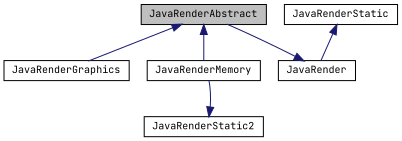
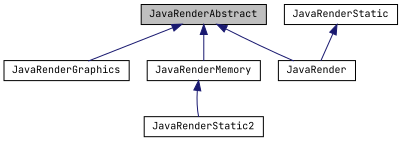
(261, 40) -> (260, 45)
(210, 94) -> (197, 104)
